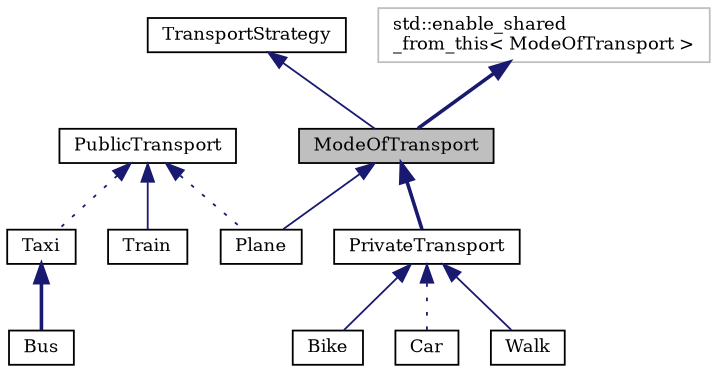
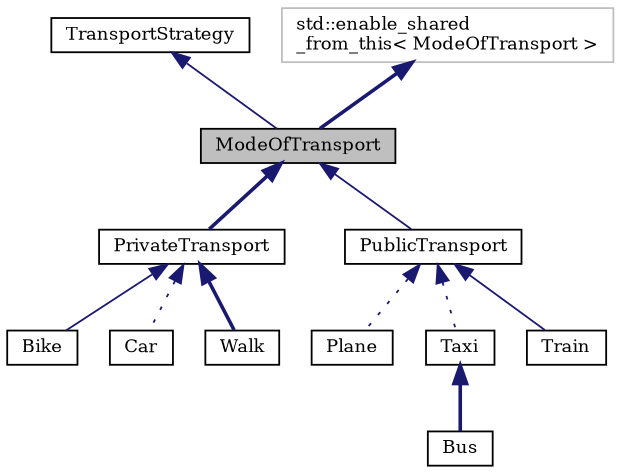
(322, 202) -> (373, 202)
(484, 303) -> (221, 306)
